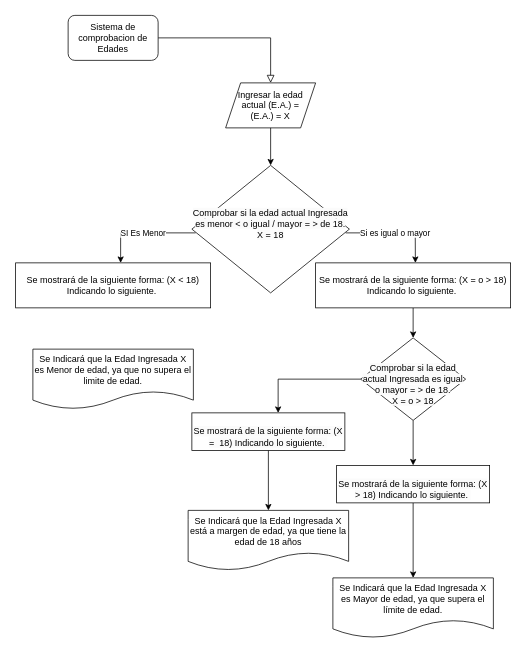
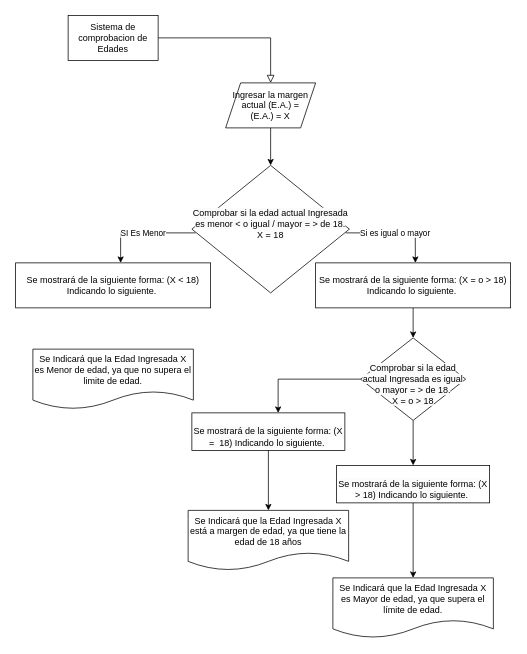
(113, 38) -> (113, 38)
(270, 105) -> (270, 105)
